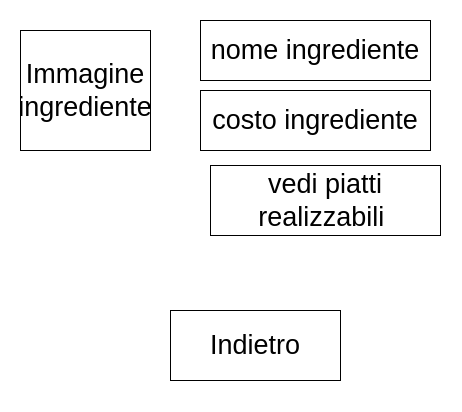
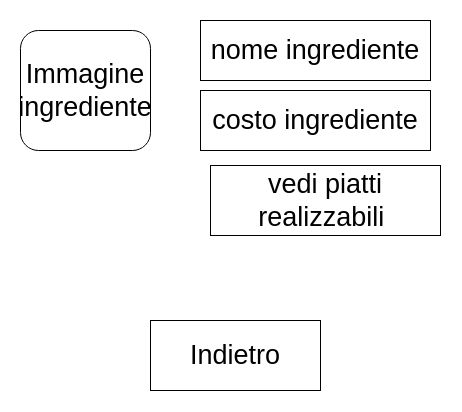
(86, 91) -> (86, 91)
(256, 346) -> (236, 356)
